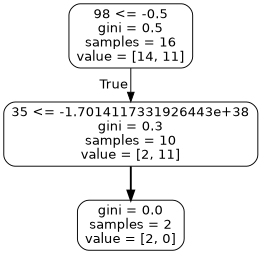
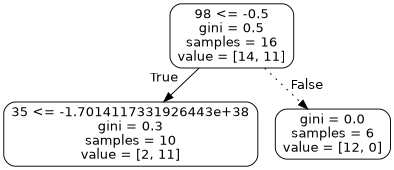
none -> (333, 134)
(131, 225) -> none
